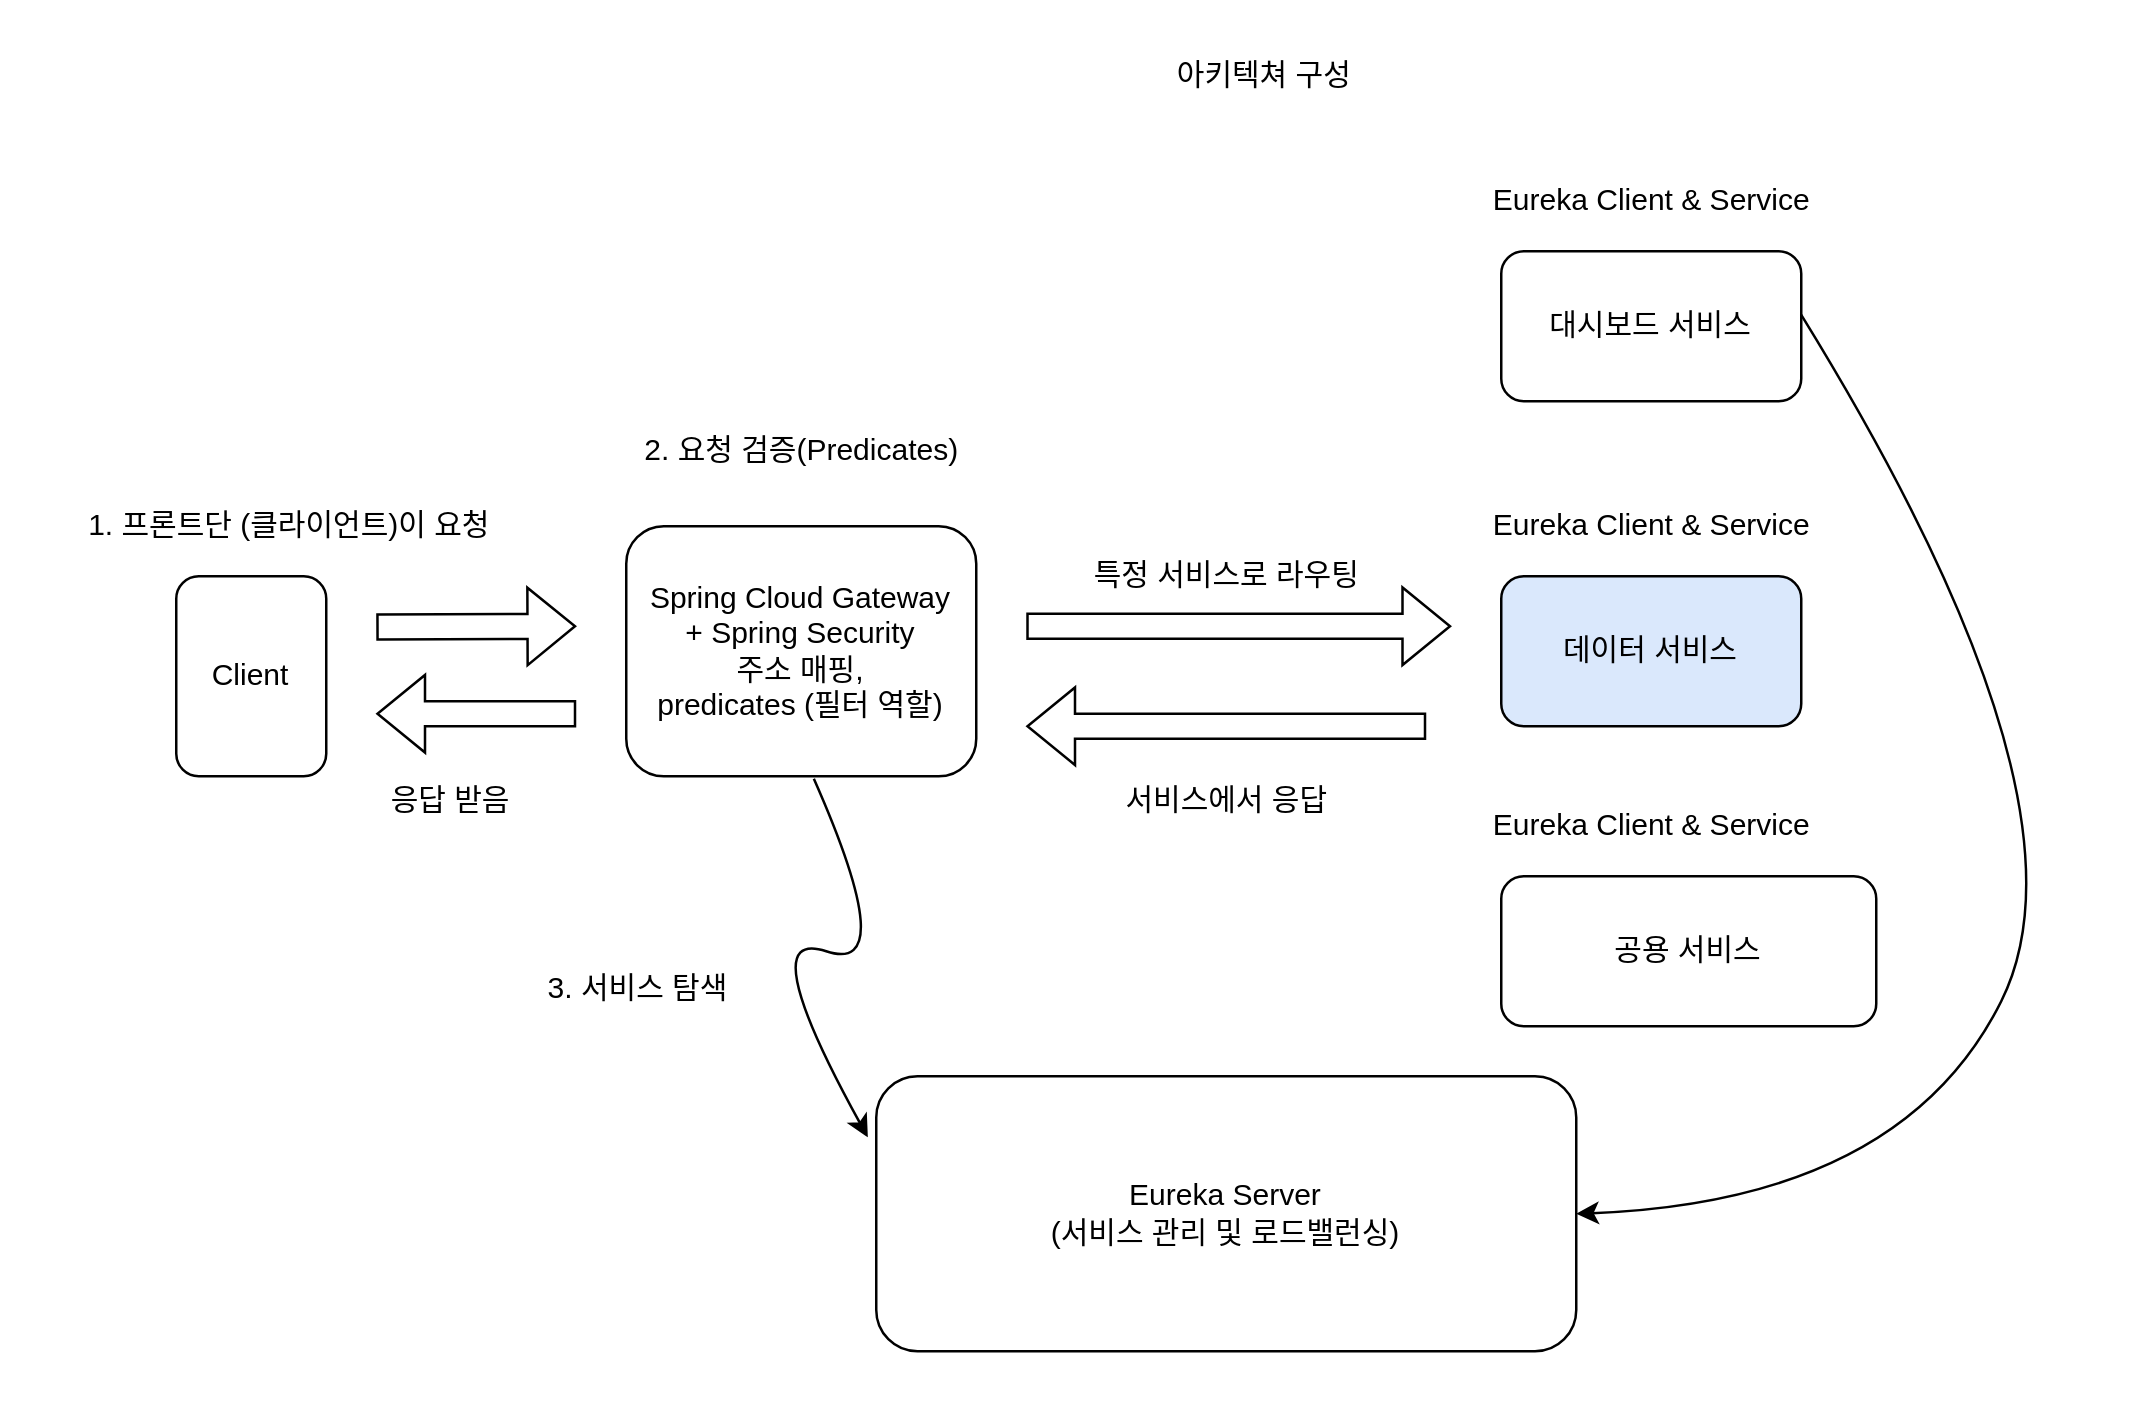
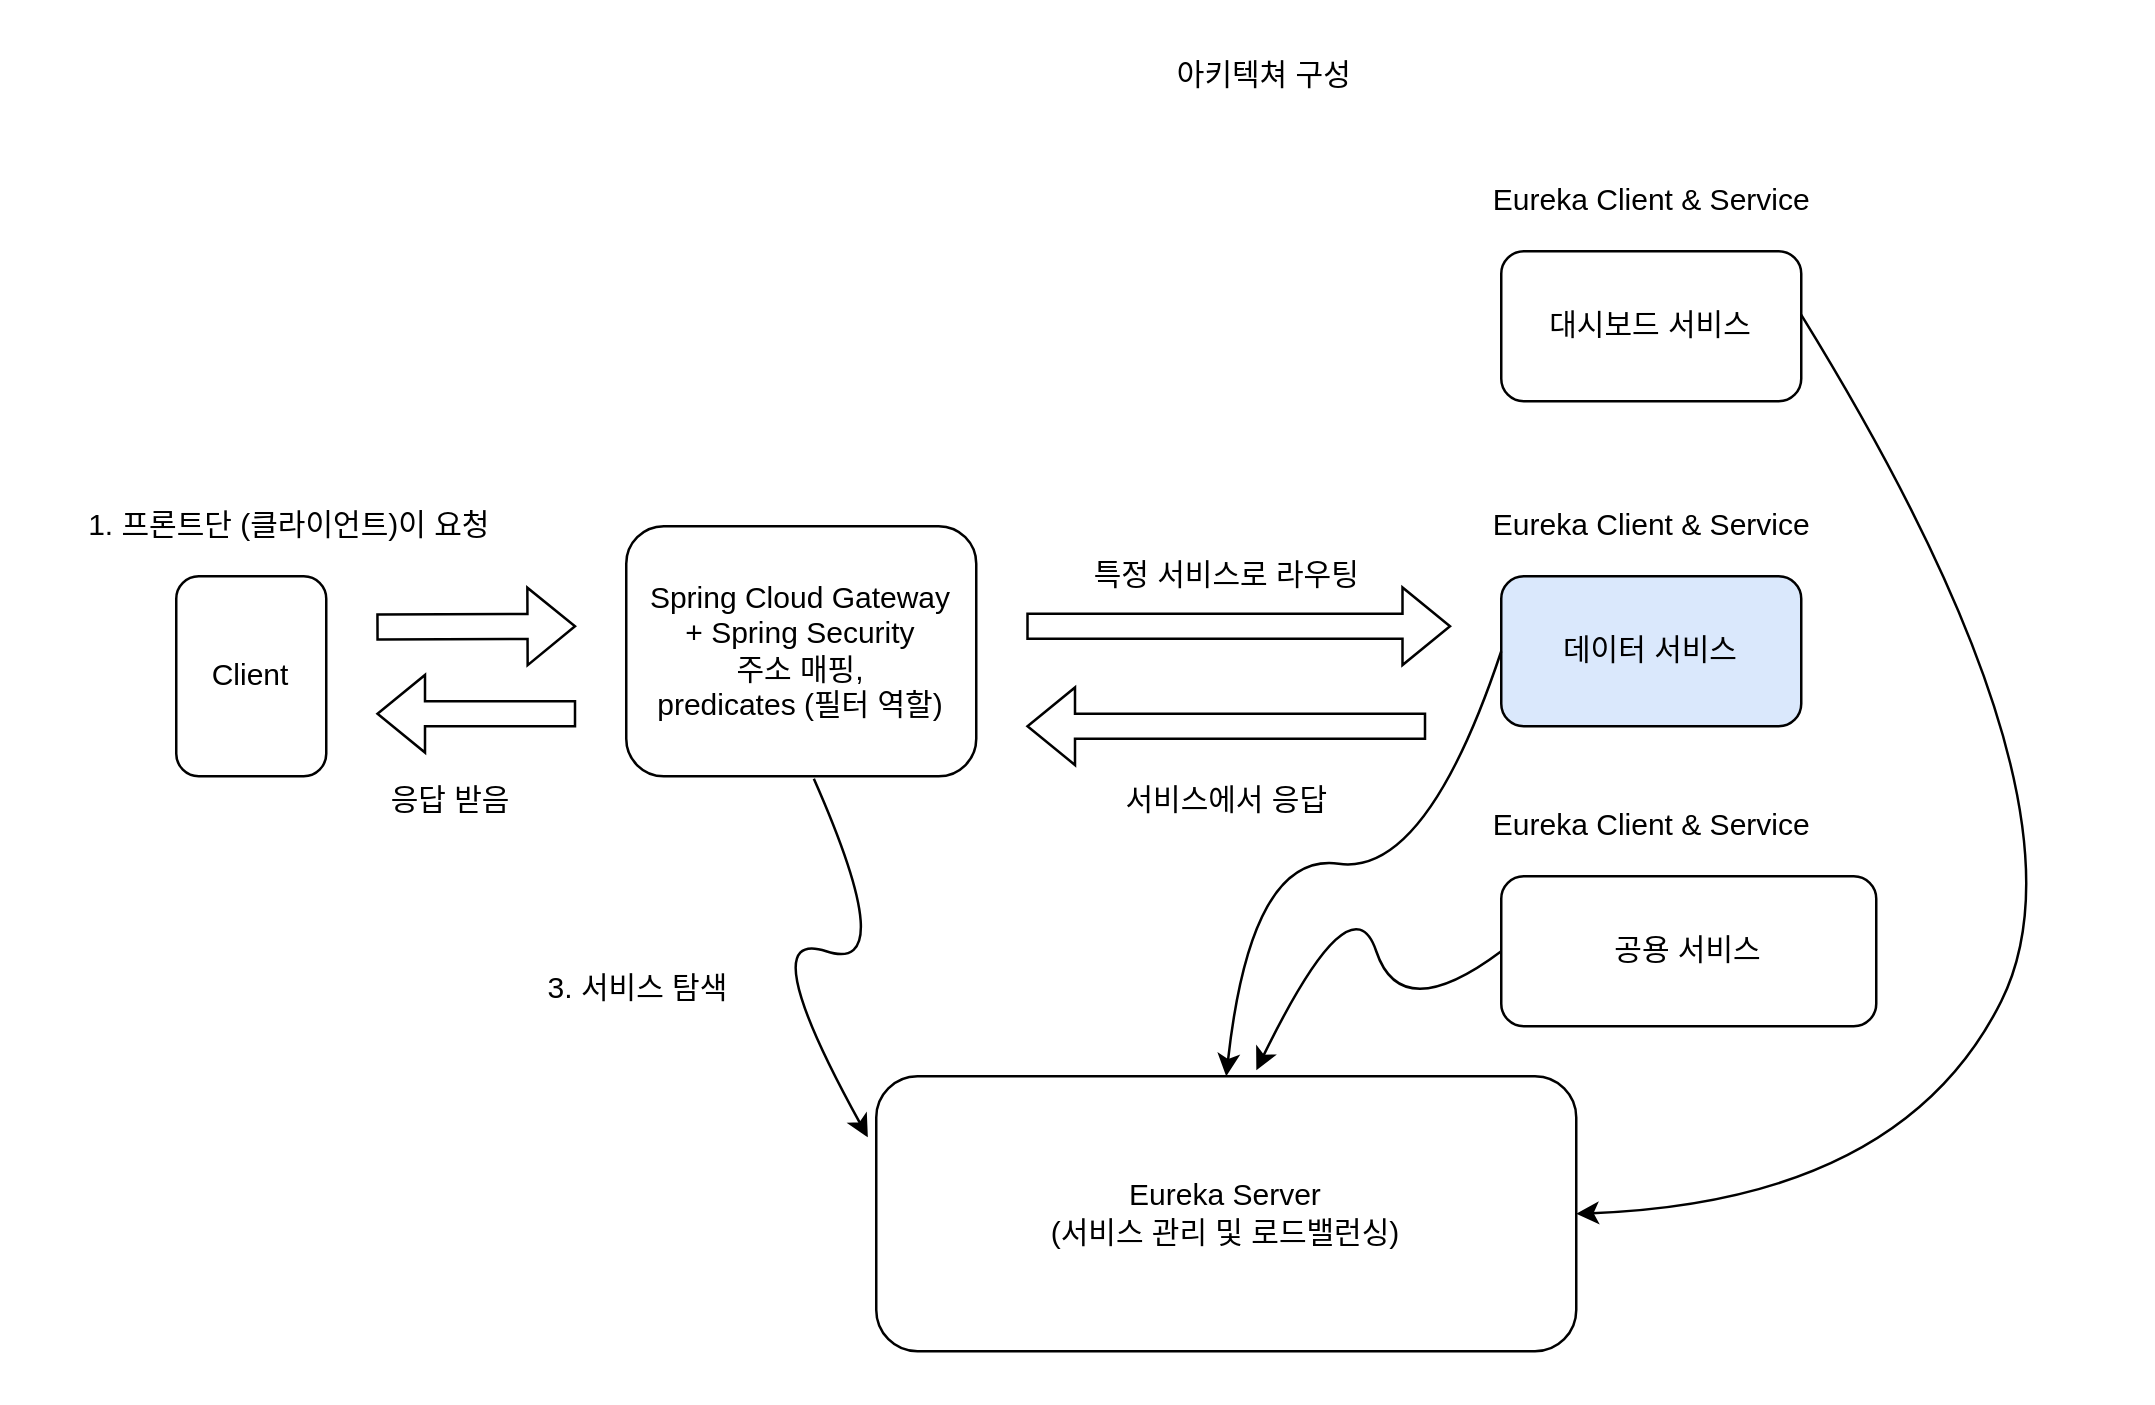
(801, 451) -> none
none -> (1357, 864)
none -> (1366, 934)
